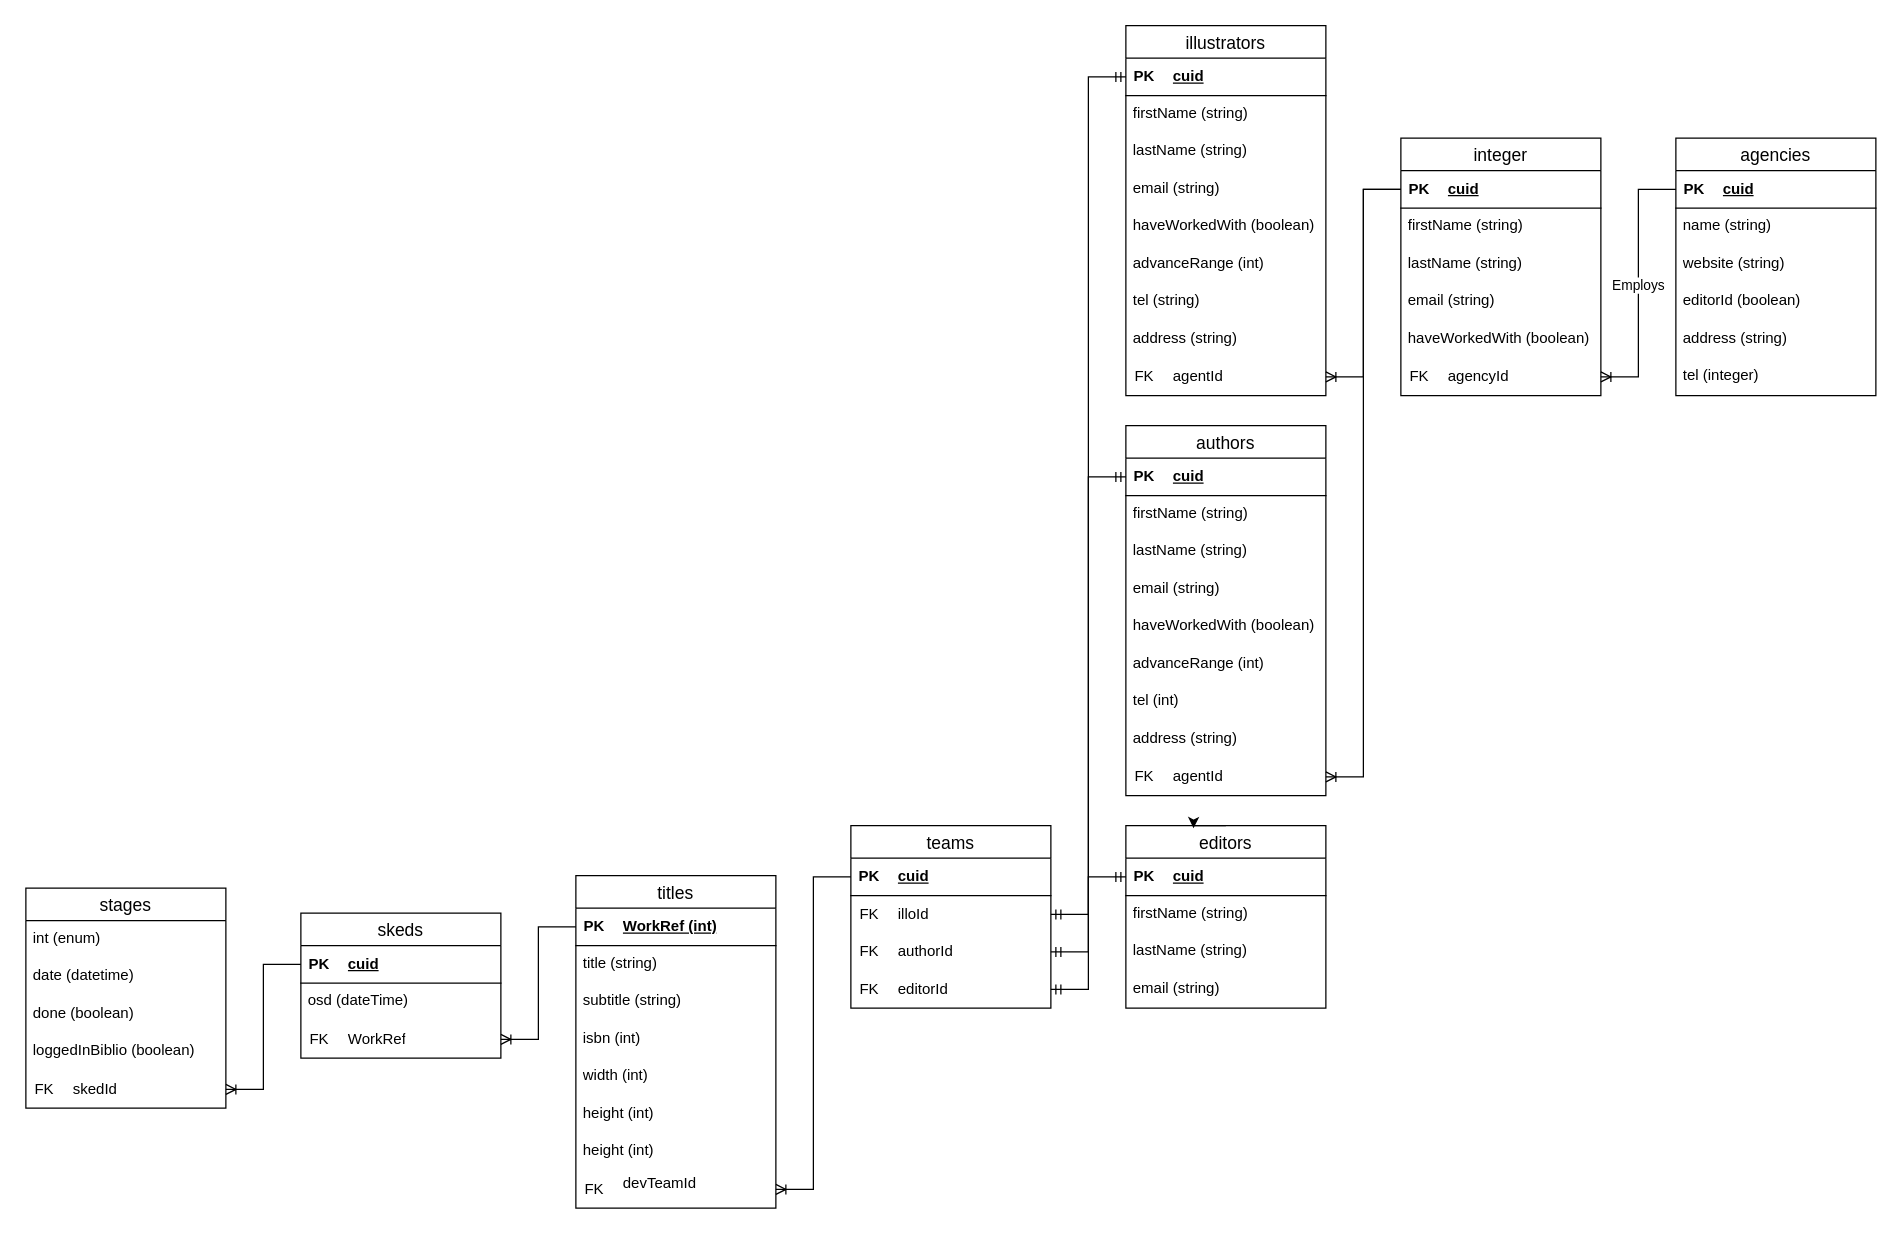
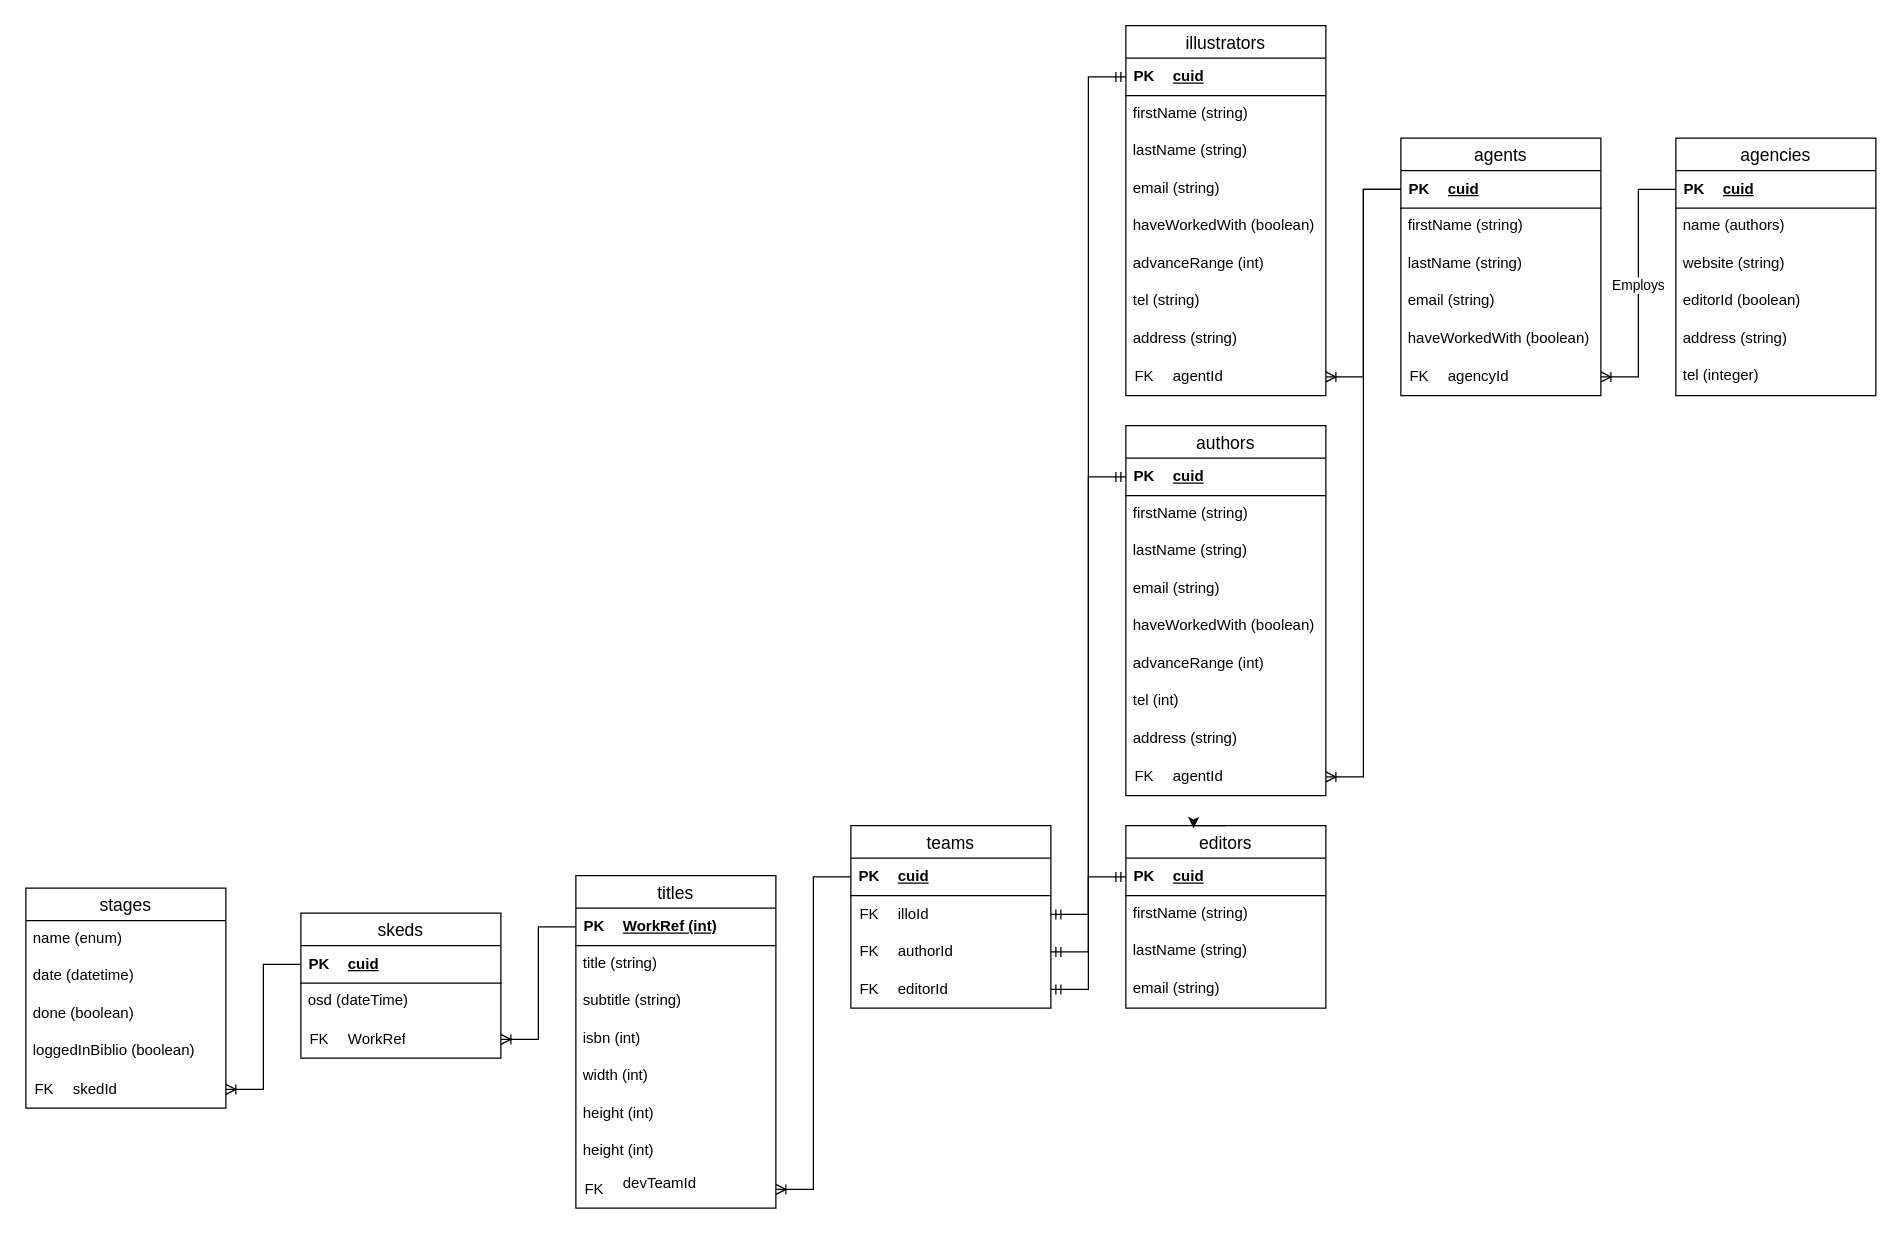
(1500, 155) -> (1500, 155)
(1734, 226) -> (1740, 226)
(71, 938) -> (77, 938)
